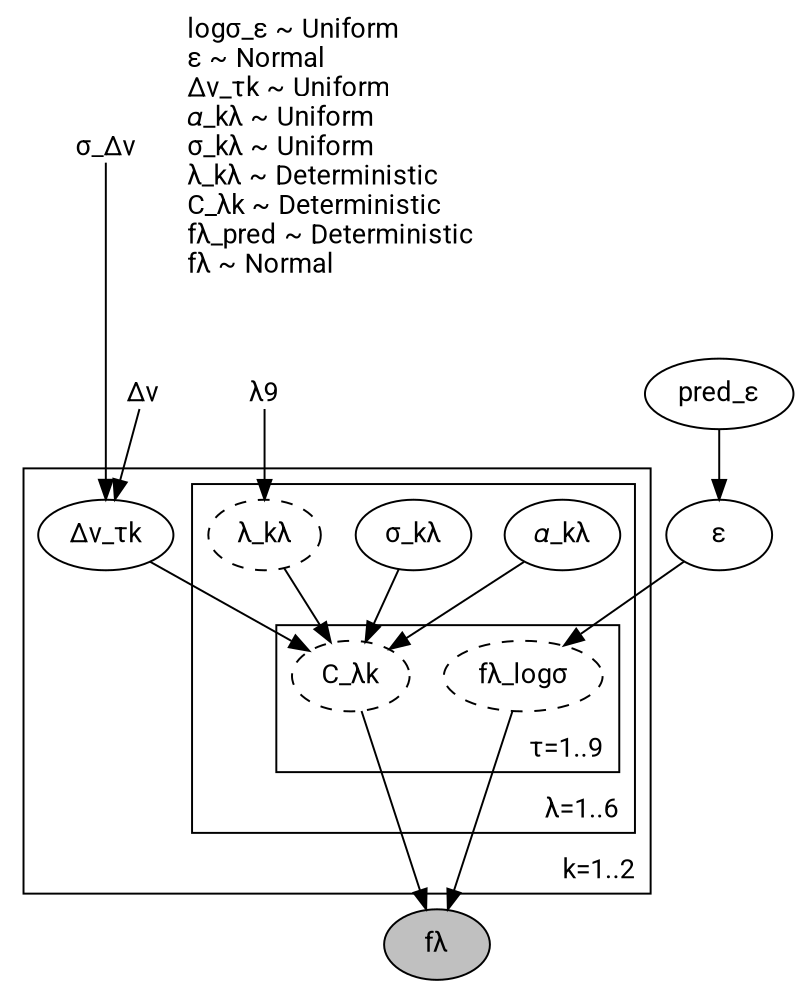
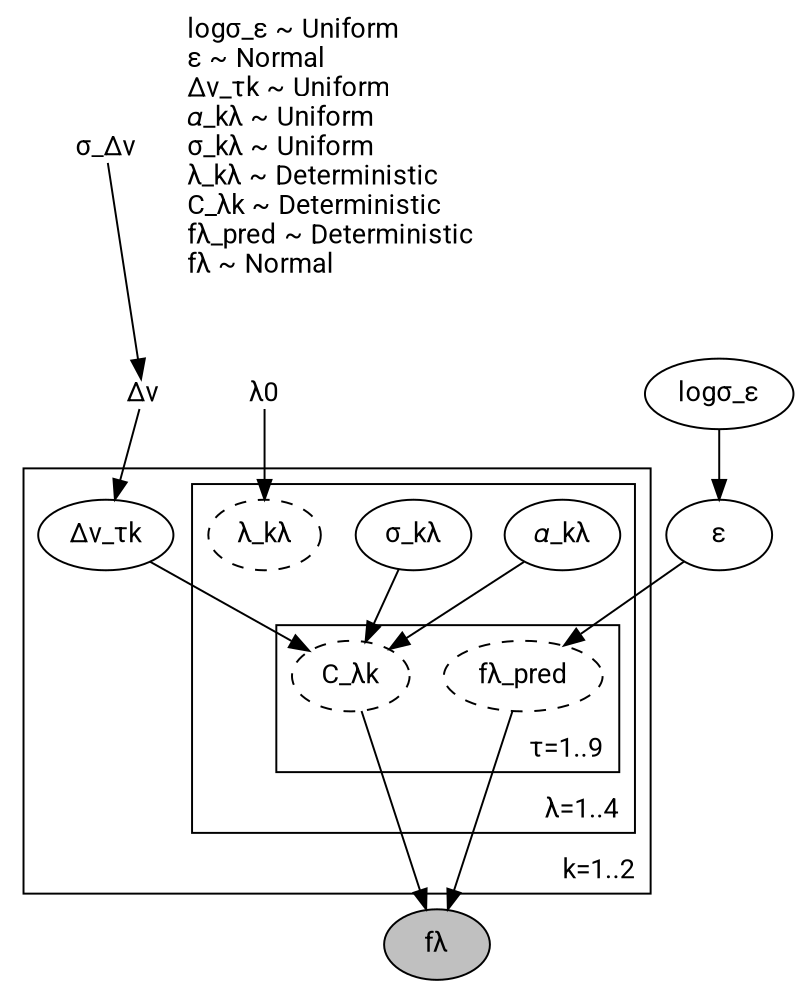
(106, 321) -> (123, 261)
(265, 394) -> (265, 394)
(719, 394) -> (719, 394)
(302, 597) -> none
(523, 676) -> (523, 676)
(582, 810) -> (582, 810)
